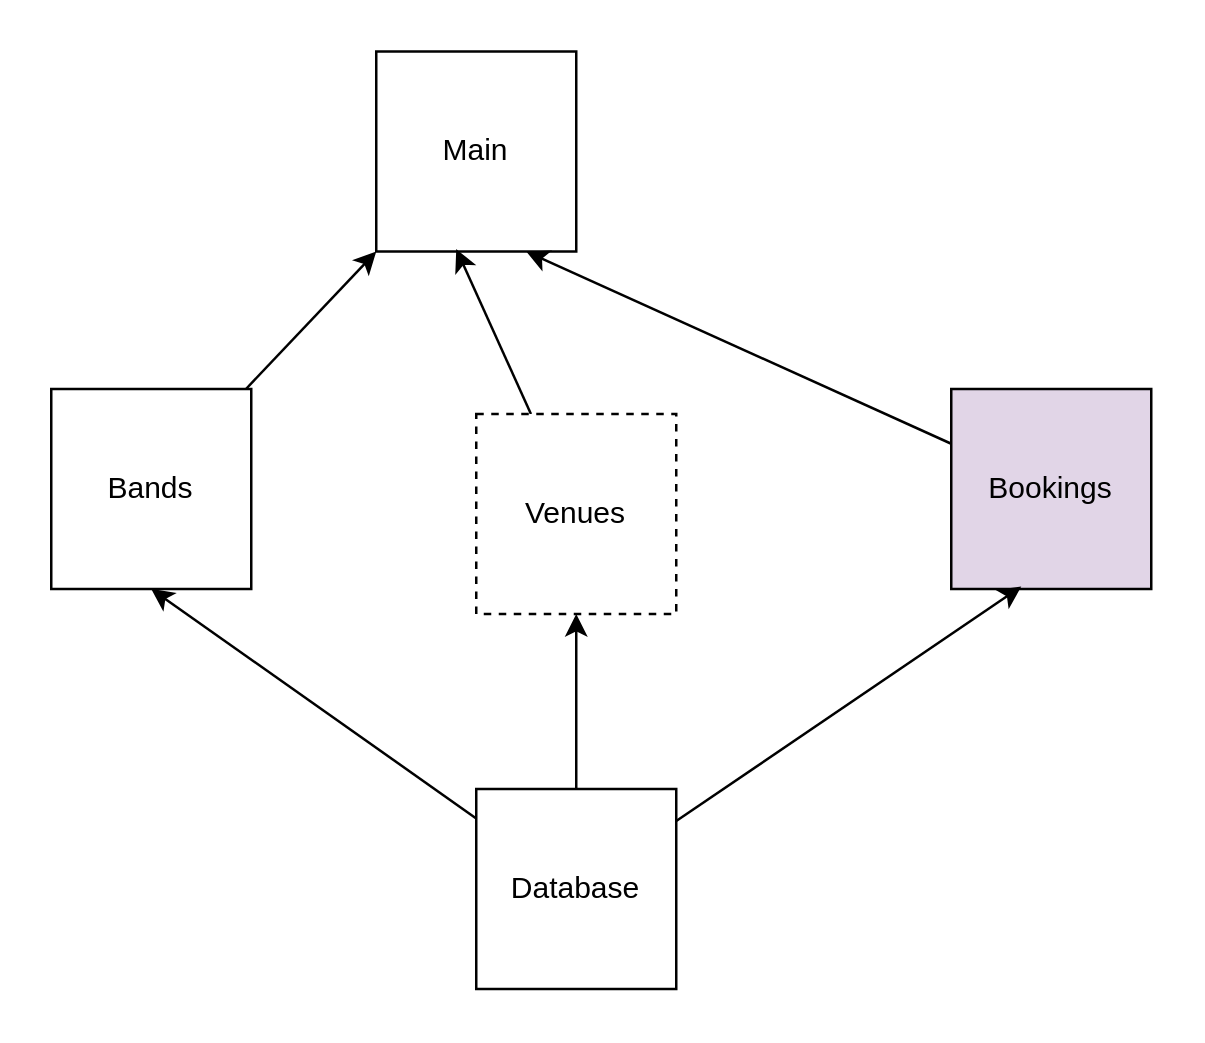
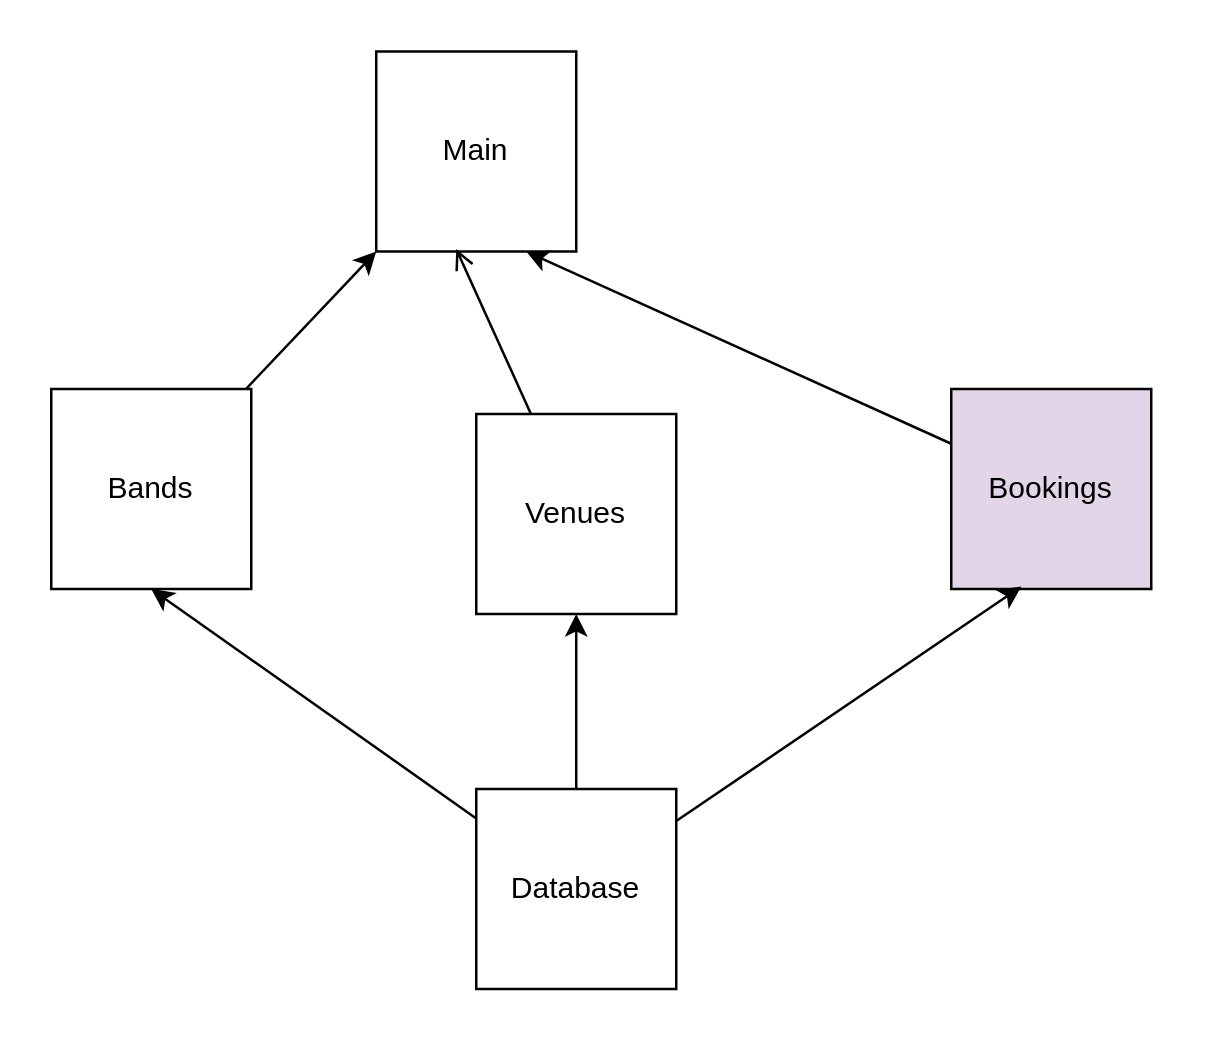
(464, 265) -> (461, 260)
(576, 514) -> (576, 514)
